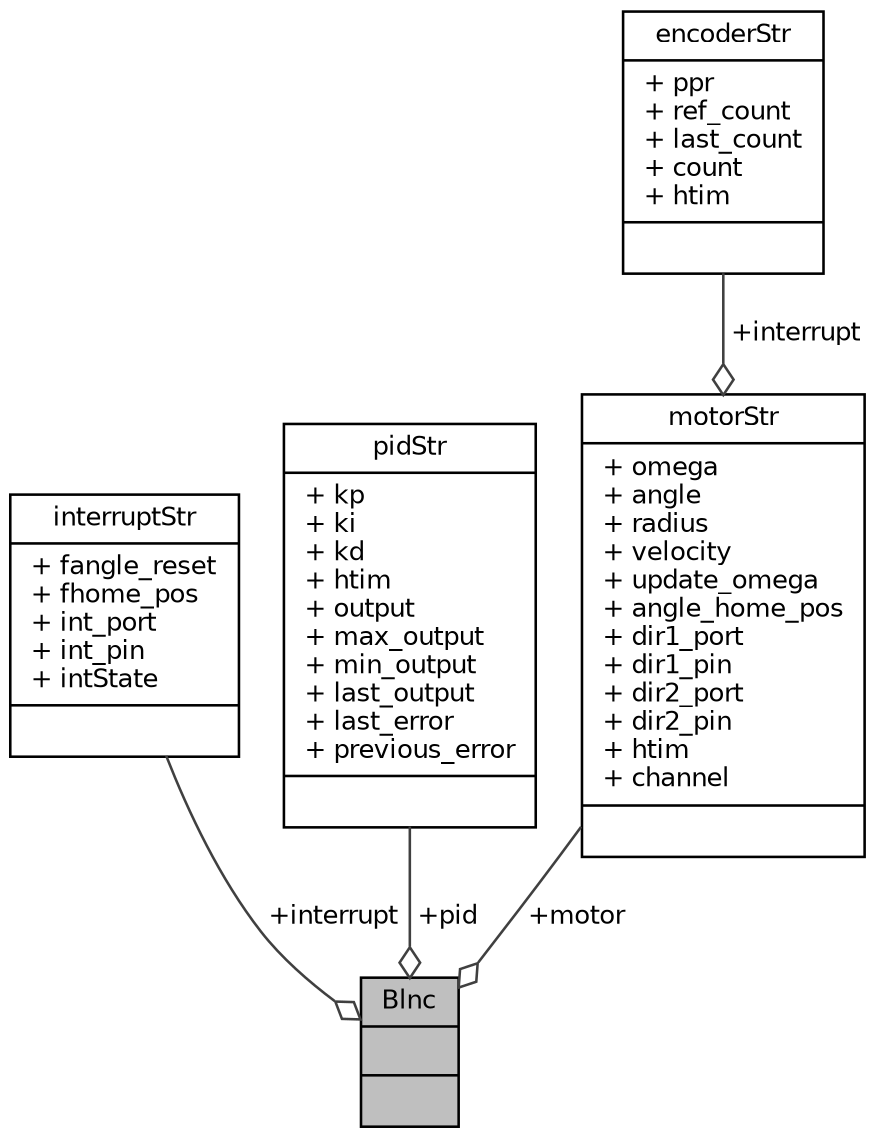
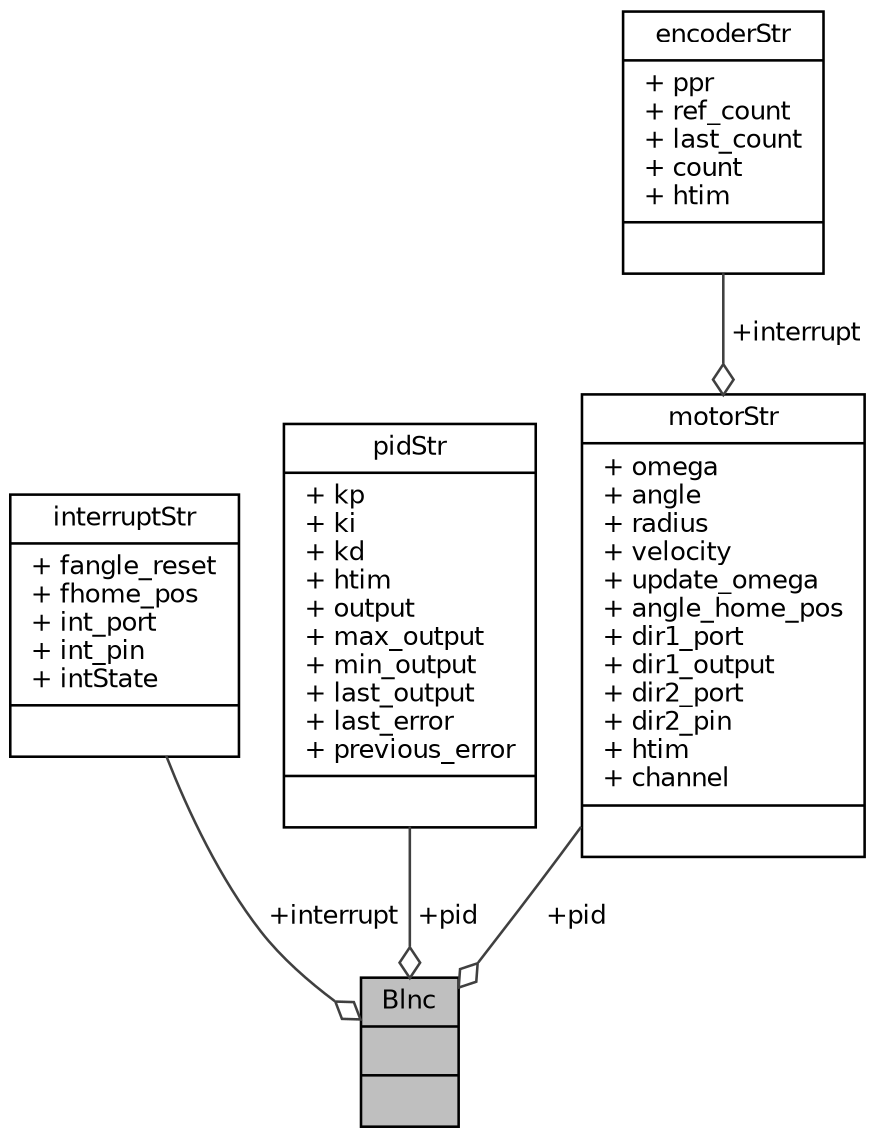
(668, 665) -> (689, 665)
(573, 917) -> (573, 917)
